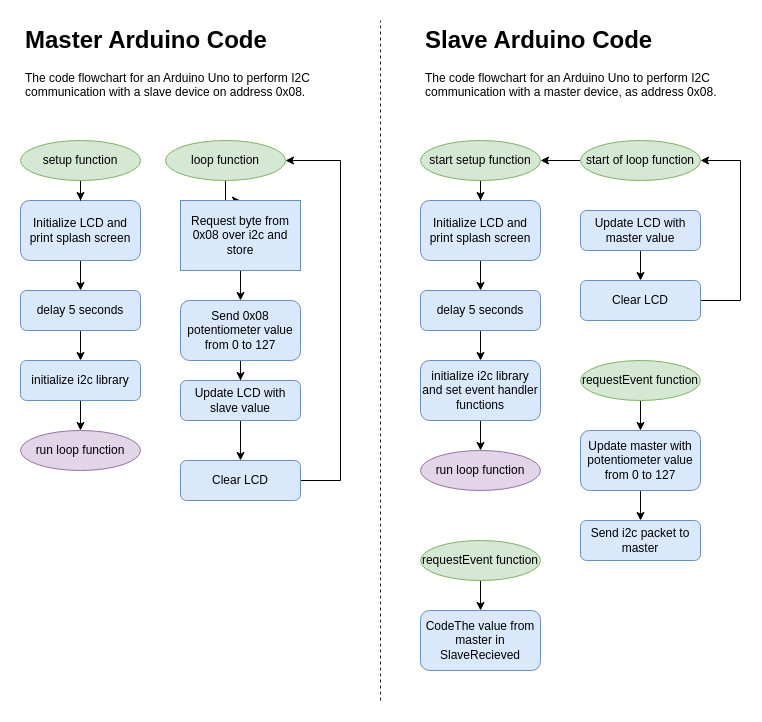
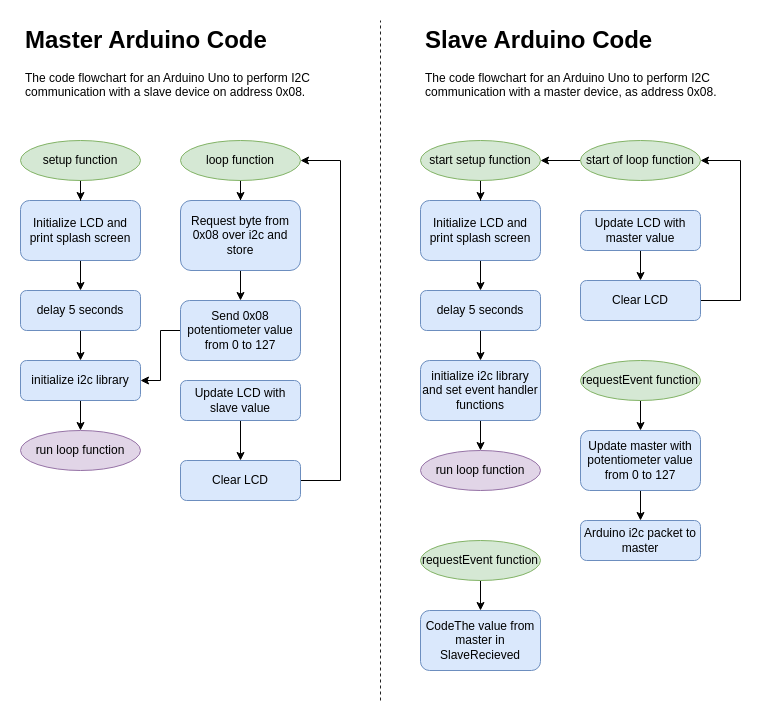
(226, 161) -> (241, 161)
(241, 236) -> (241, 236)
(241, 375) -> (161, 352)
(641, 541) -> (641, 541)
